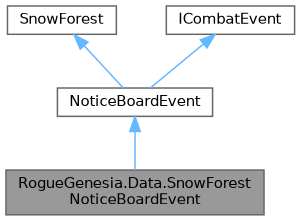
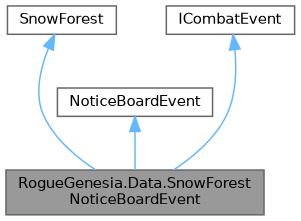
(177, 66) -> (224, 120)
(104, 67) -> (45, 119)
